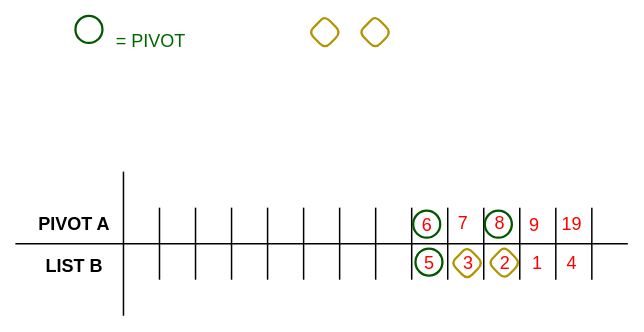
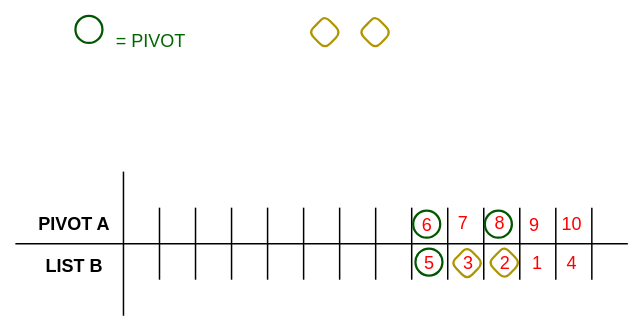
(572, 224) -> (572, 224)
